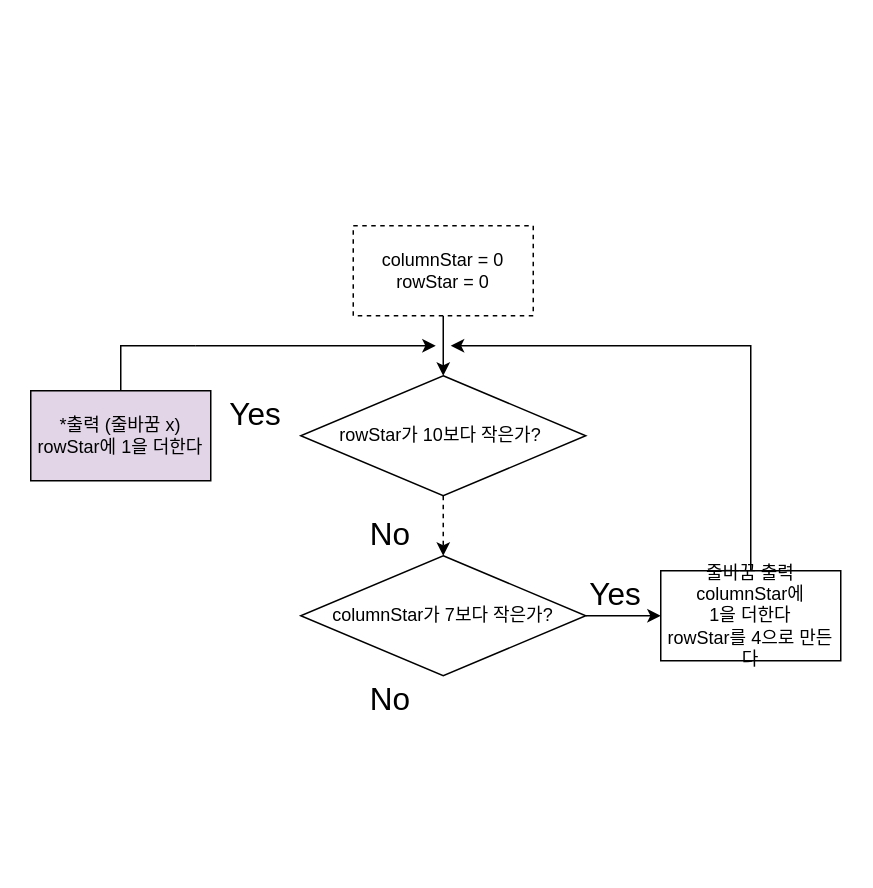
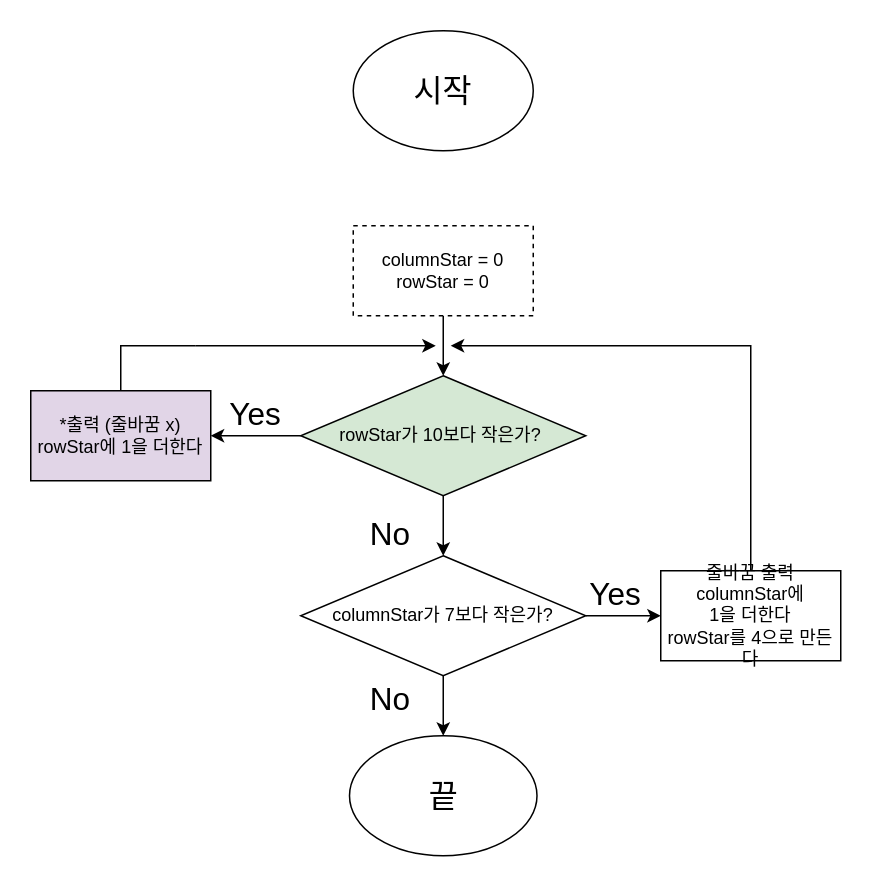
none -> (443, 91)
none -> (261, 436)
(443, 436) -> (443, 436)
(443, 520) -> (443, 520)
none -> (443, 701)
none -> (443, 796)
